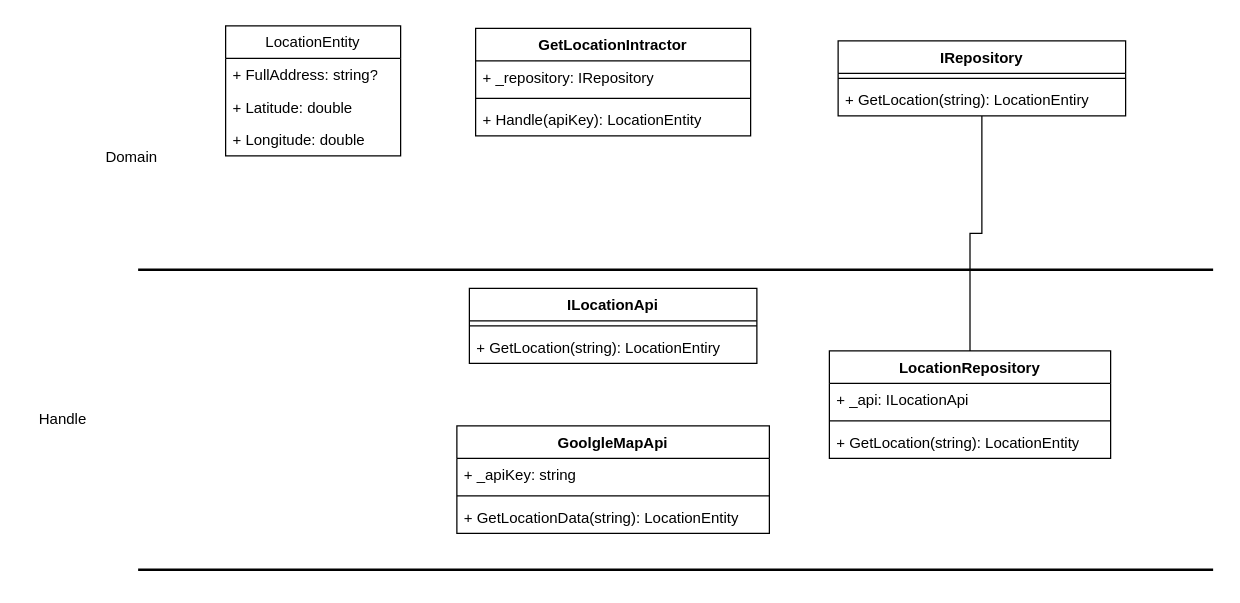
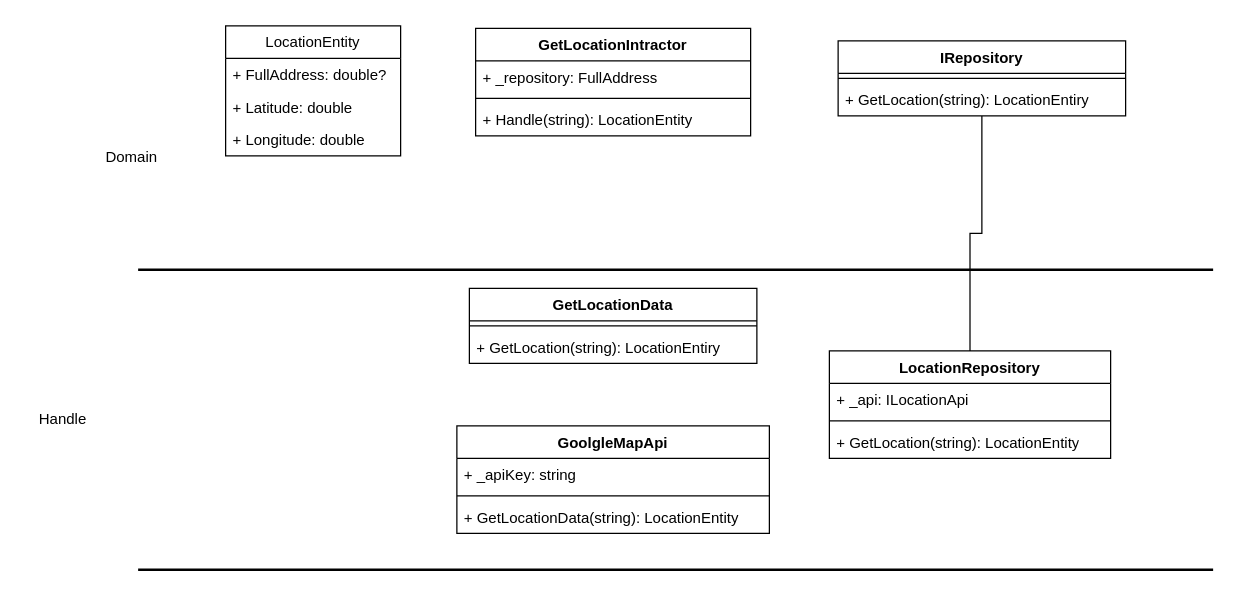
(314, 76) -> (314, 76)
(583, 78) -> (581, 78)
(604, 121) -> (604, 121)
(613, 306) -> (613, 306)
